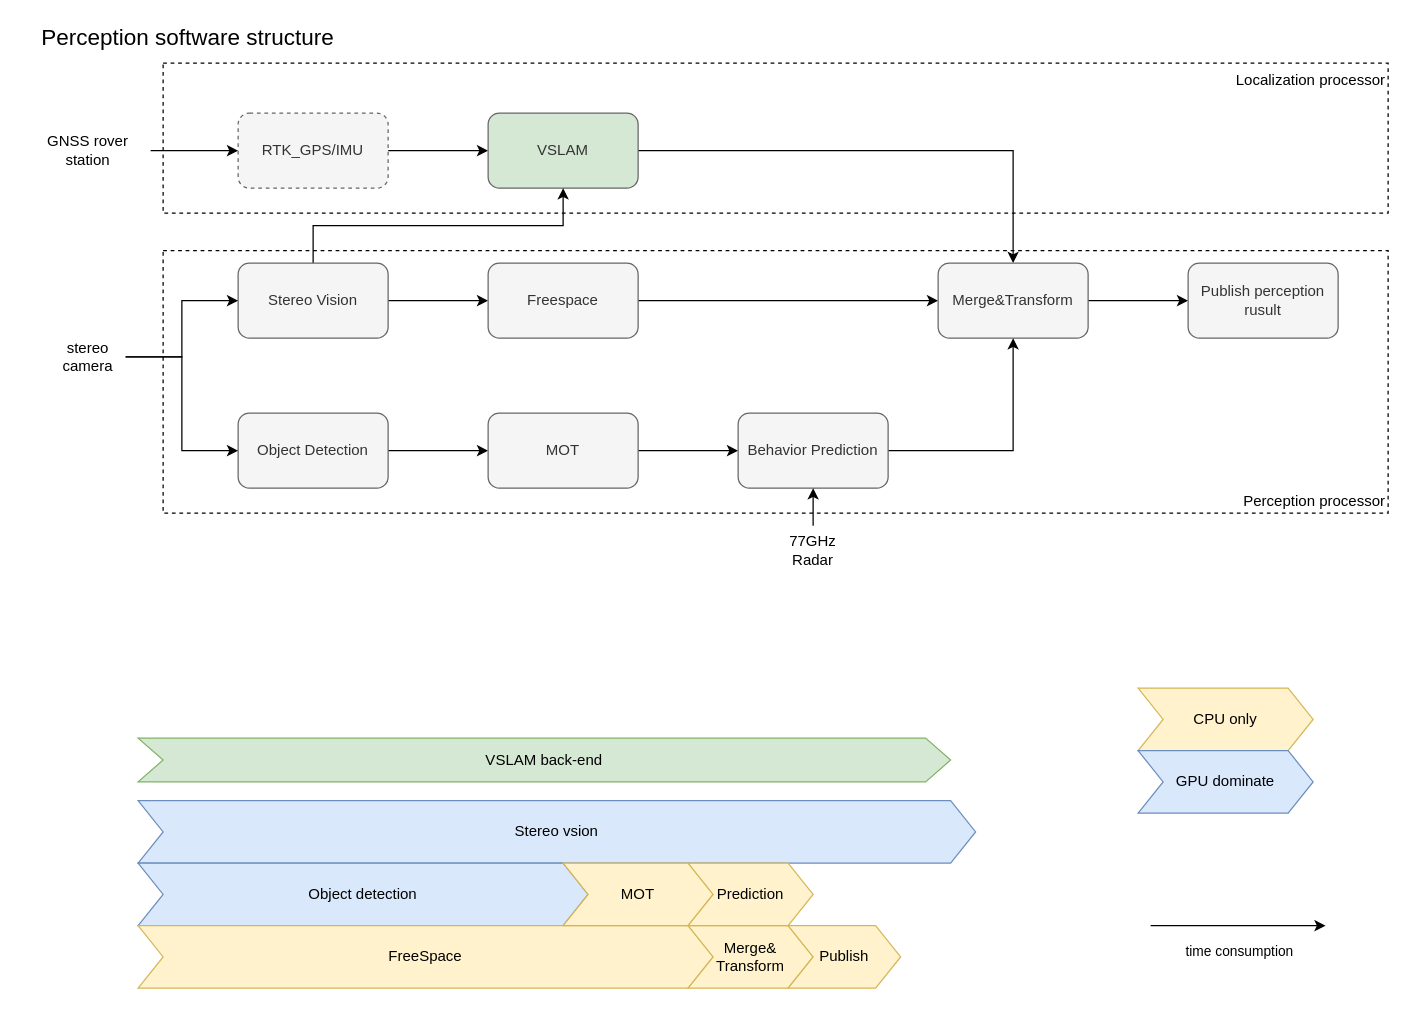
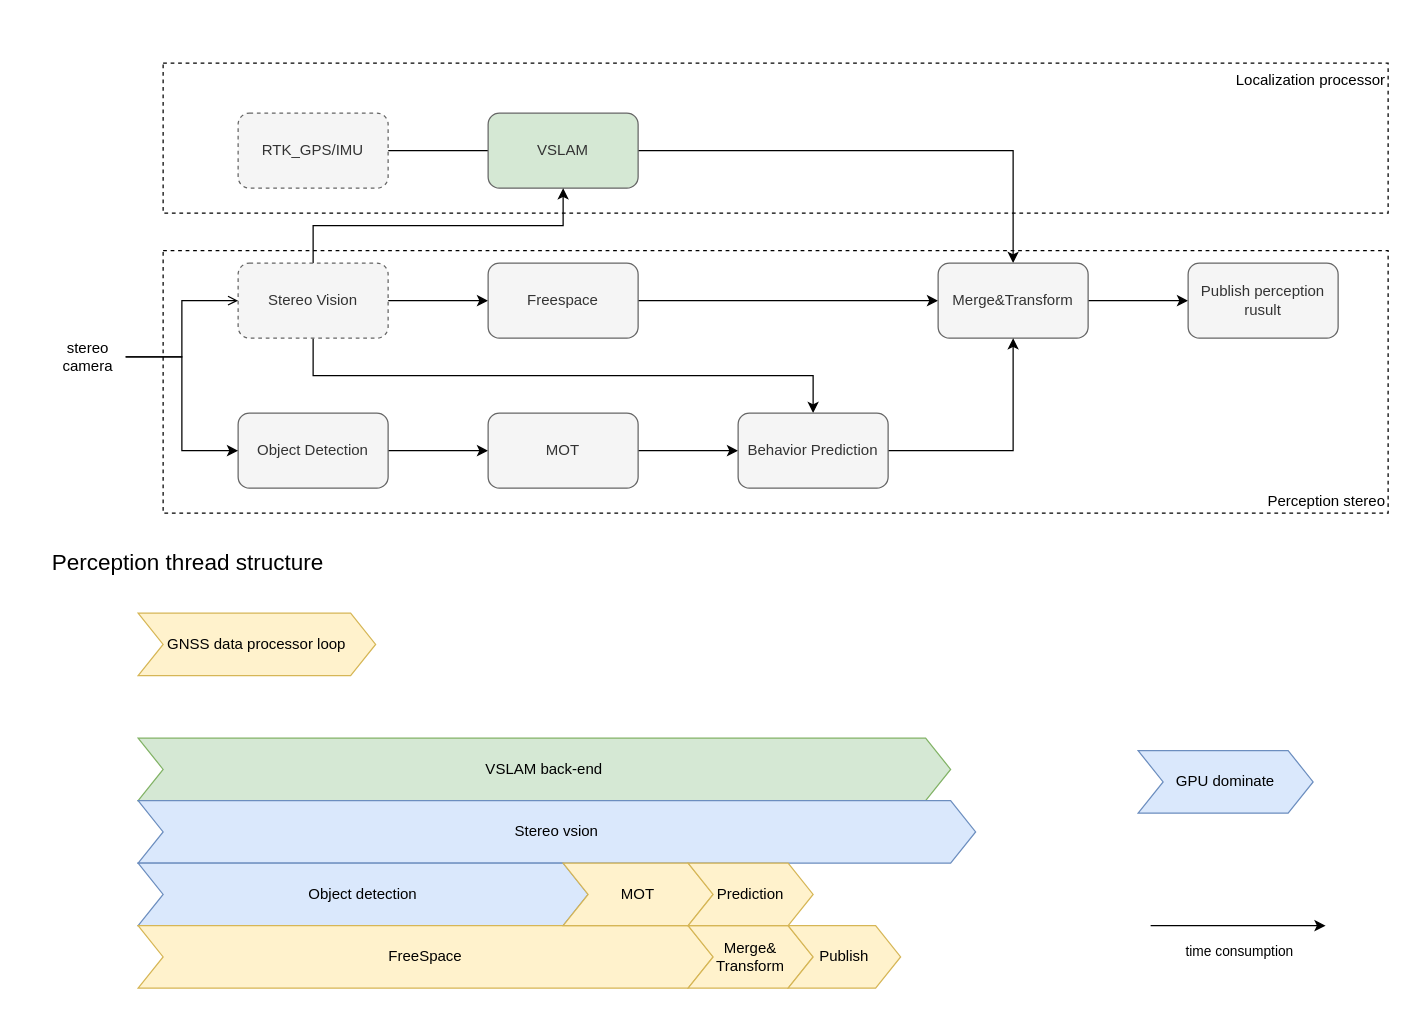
(188, 38) -> none
(88, 151) -> none
(190, 151) -> none
(478, 151) -> (481, 151)
(228, 301) -> (230, 301)
(313, 301) -> (313, 301)
none -> (559, 376)
(1306, 500) -> (1318, 500)
(813, 503) -> none
(813, 551) -> none
none -> (188, 563)
none -> (257, 644)
(1226, 719) -> none
(544, 760) -> (544, 769)
